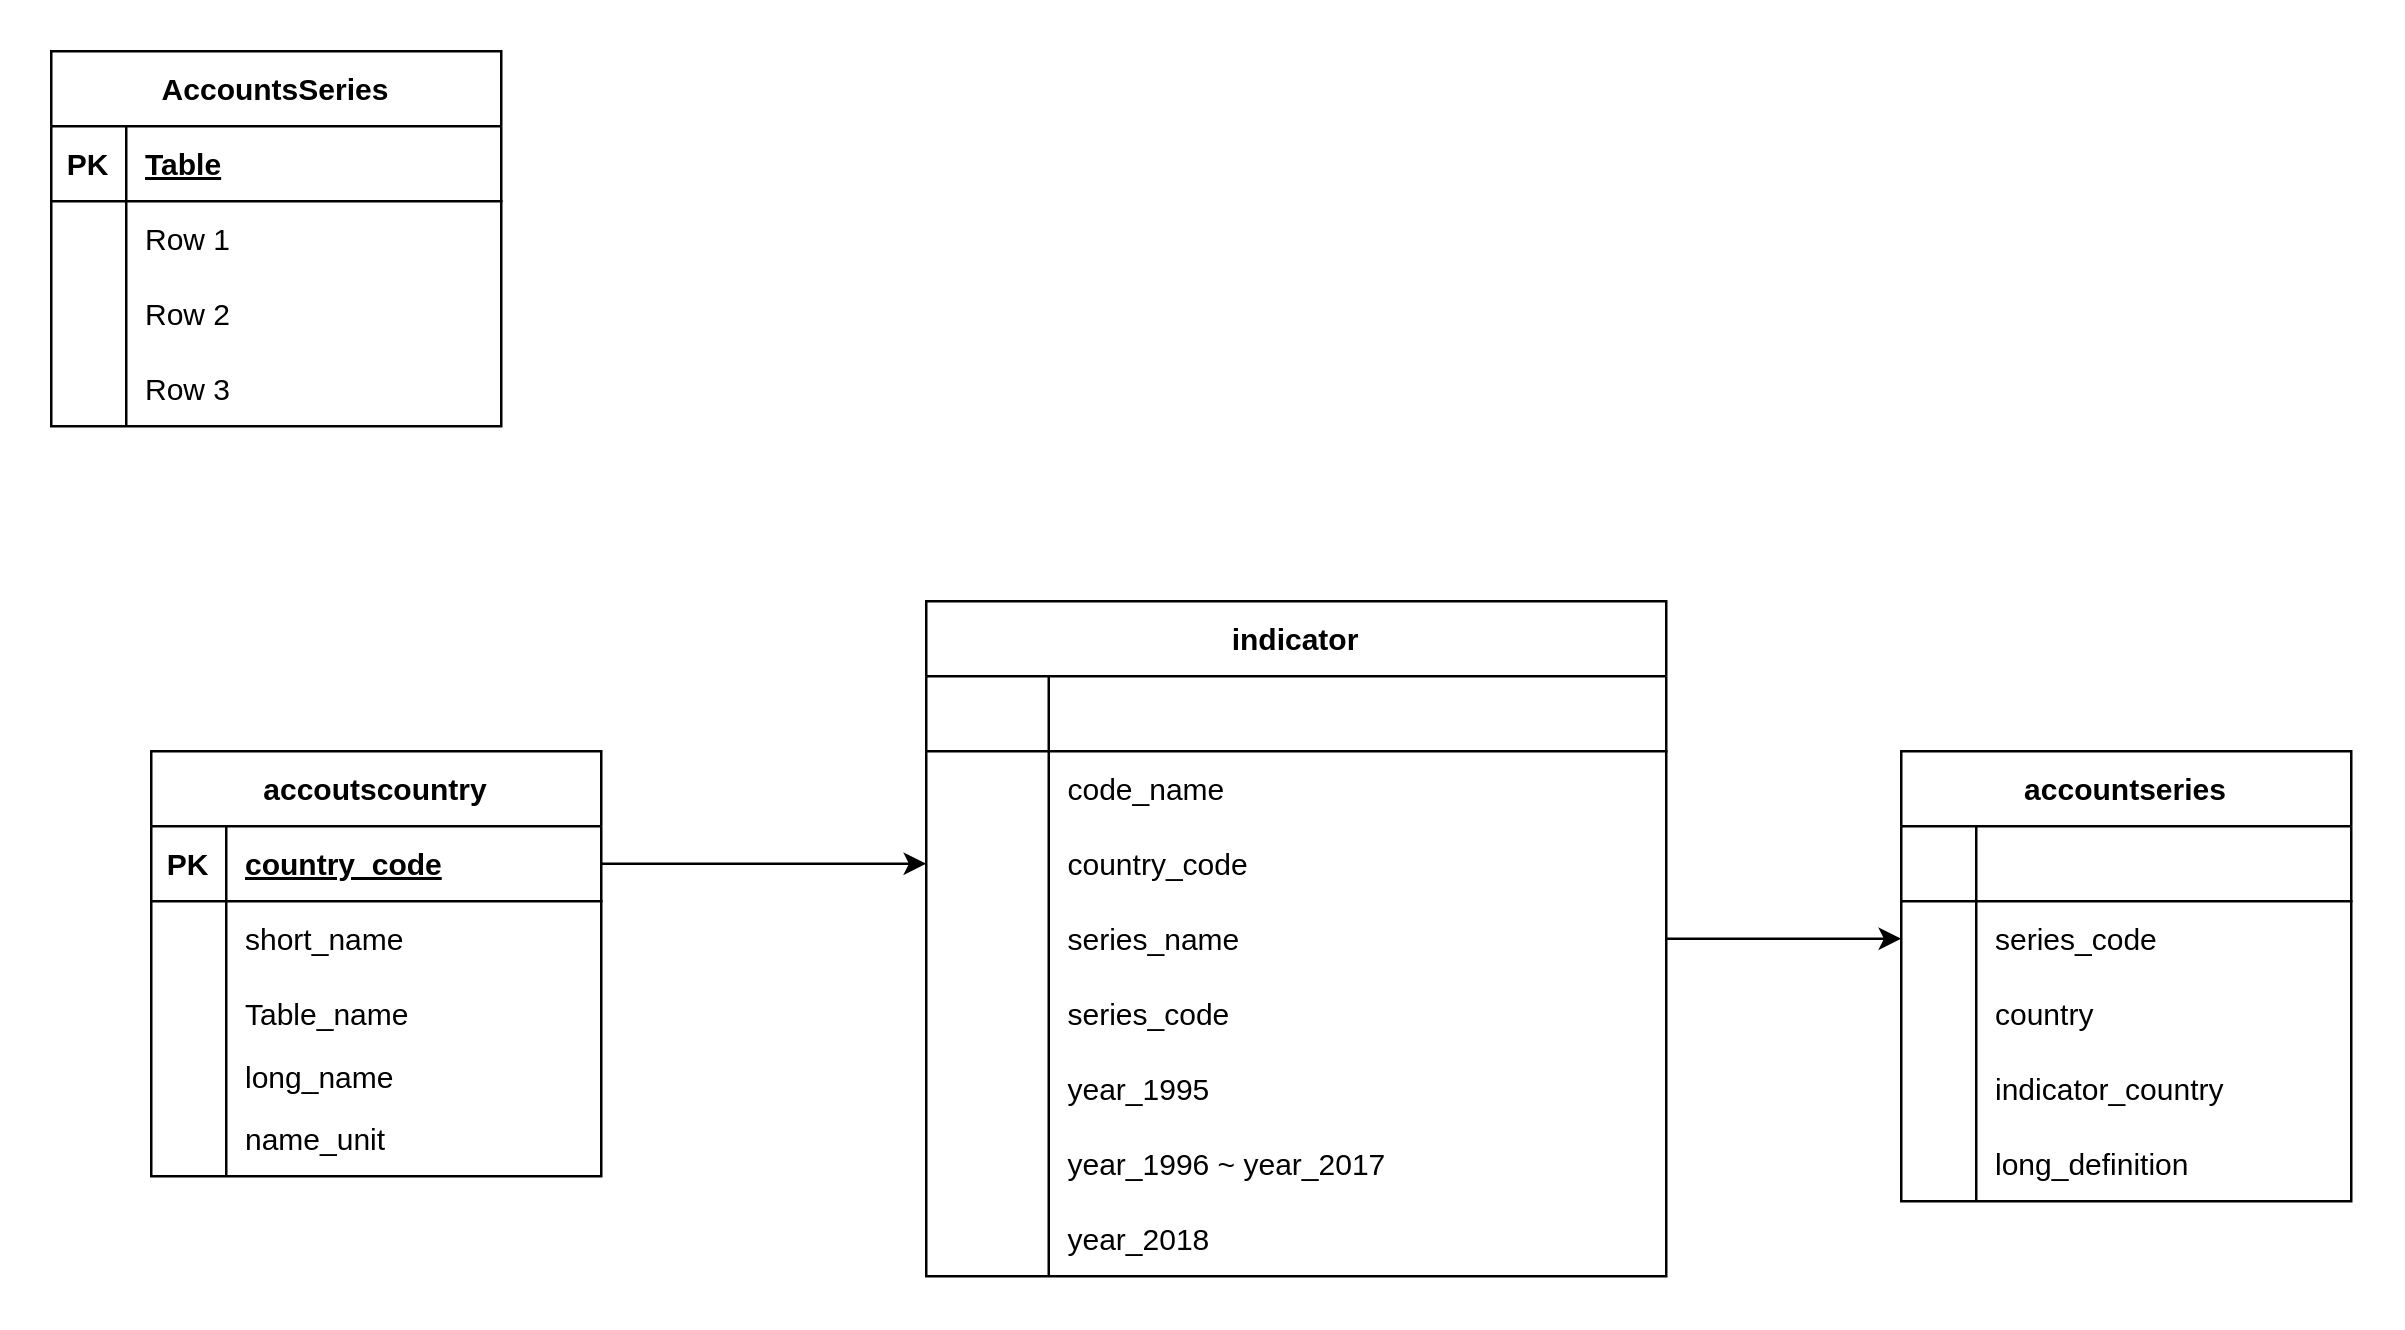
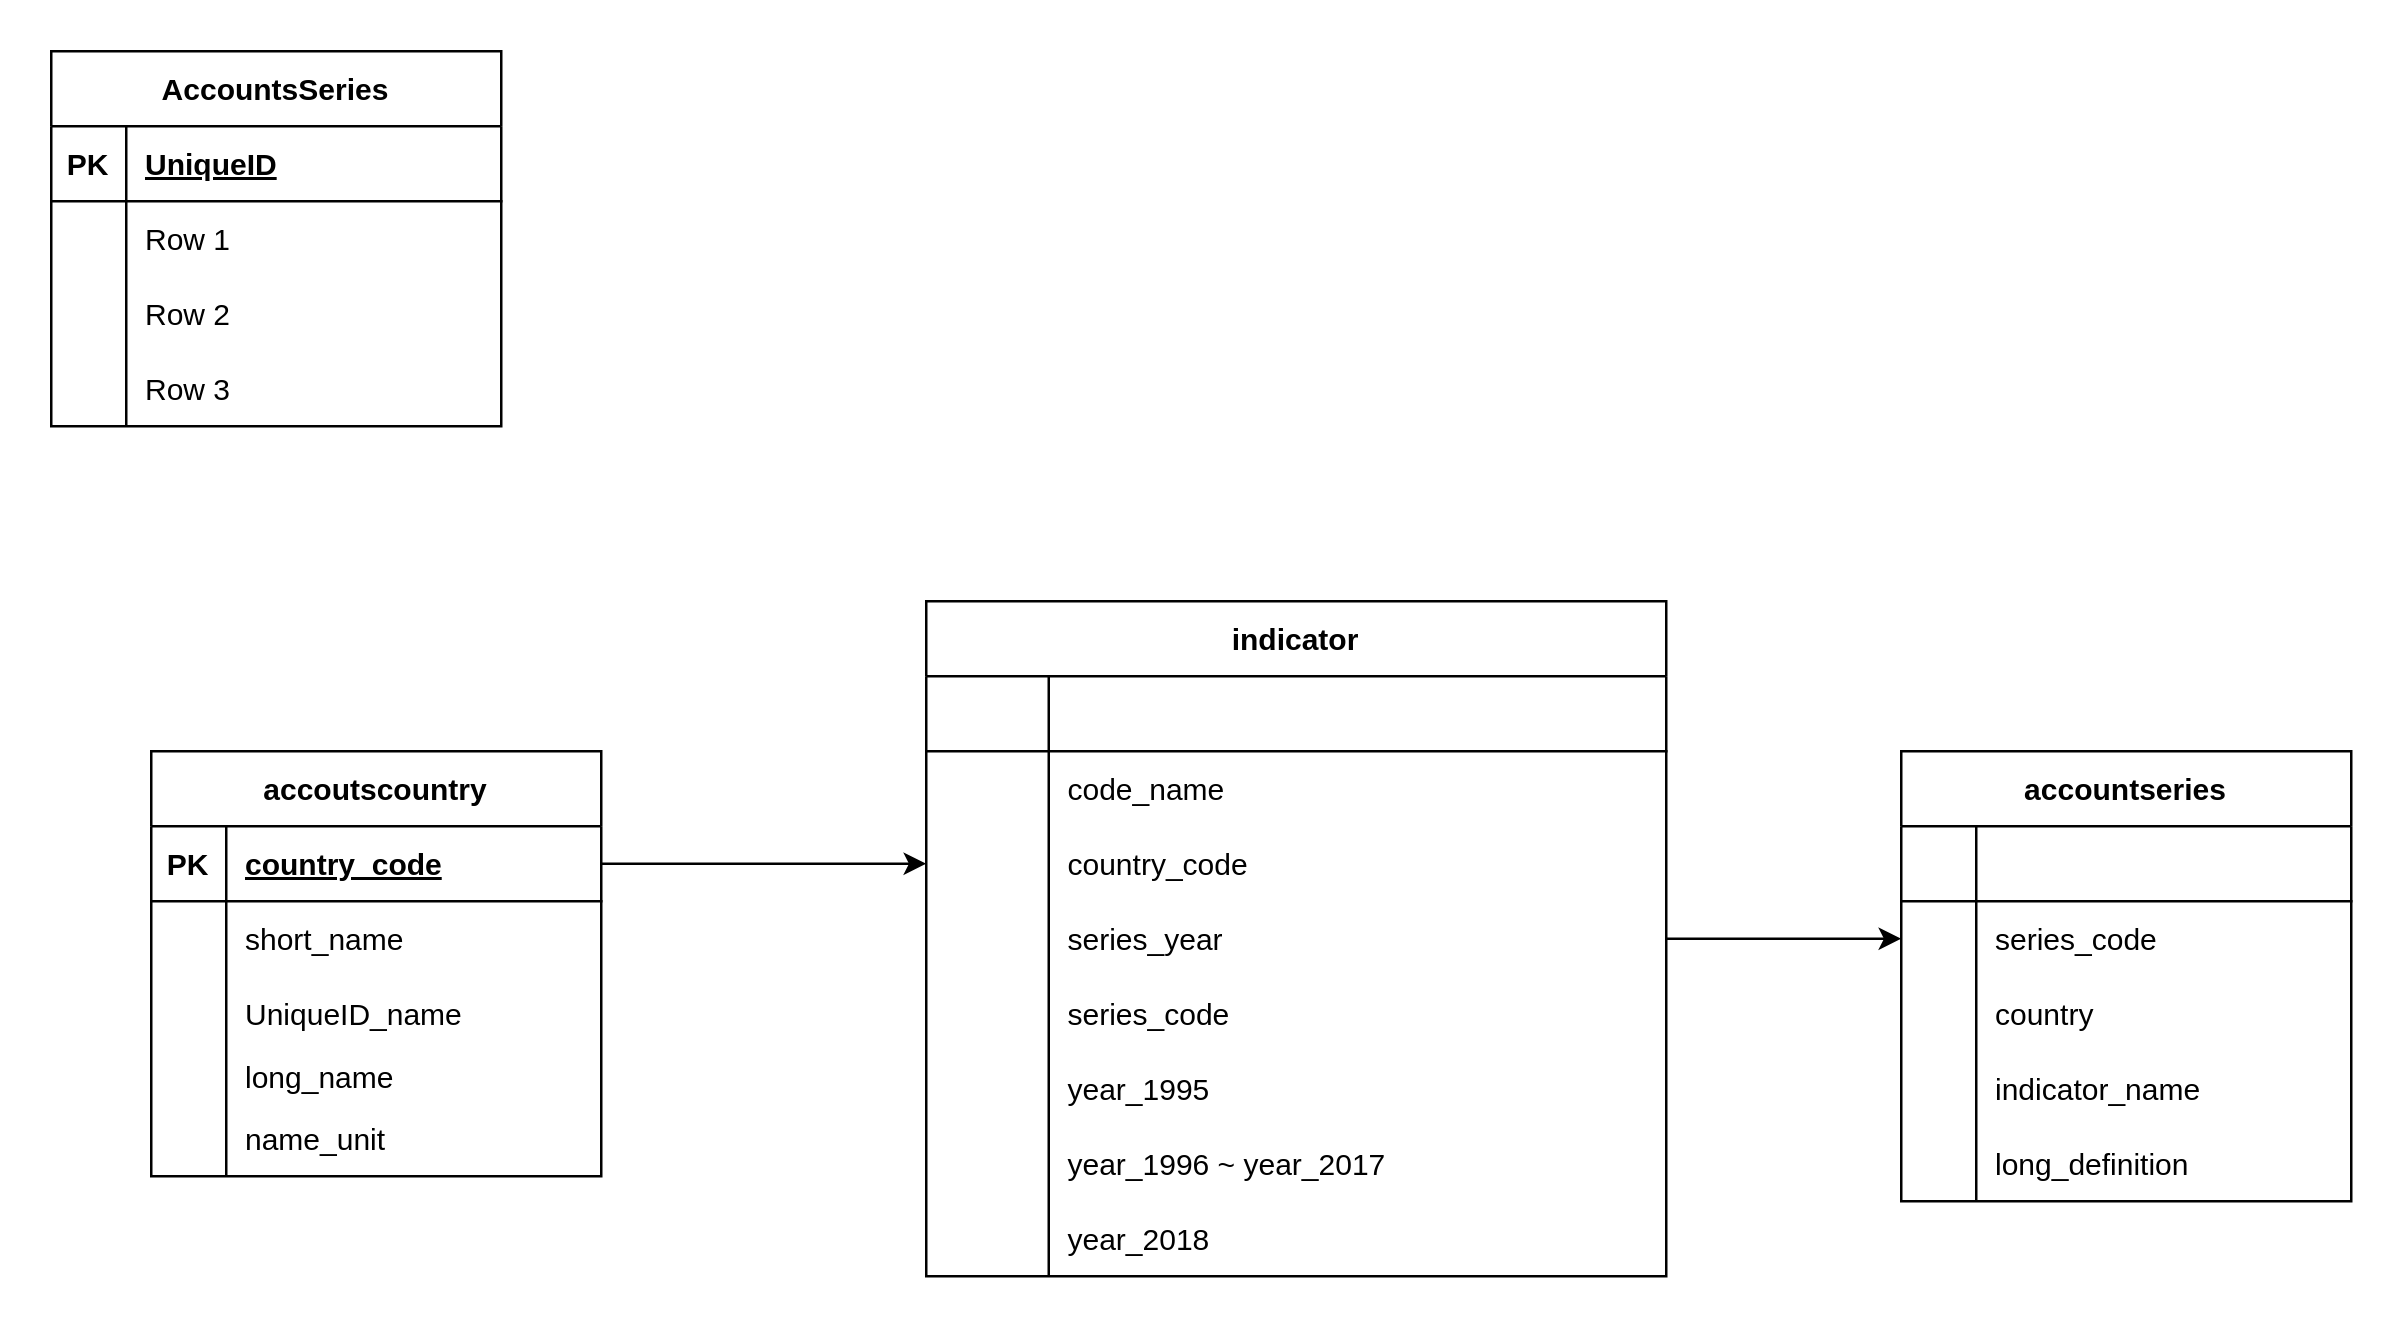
(183, 165) -> (208, 165)
(1156, 940) -> (1156, 940)
(325, 1015) -> (350, 1015)
(2130, 1090) -> (2105, 1090)
